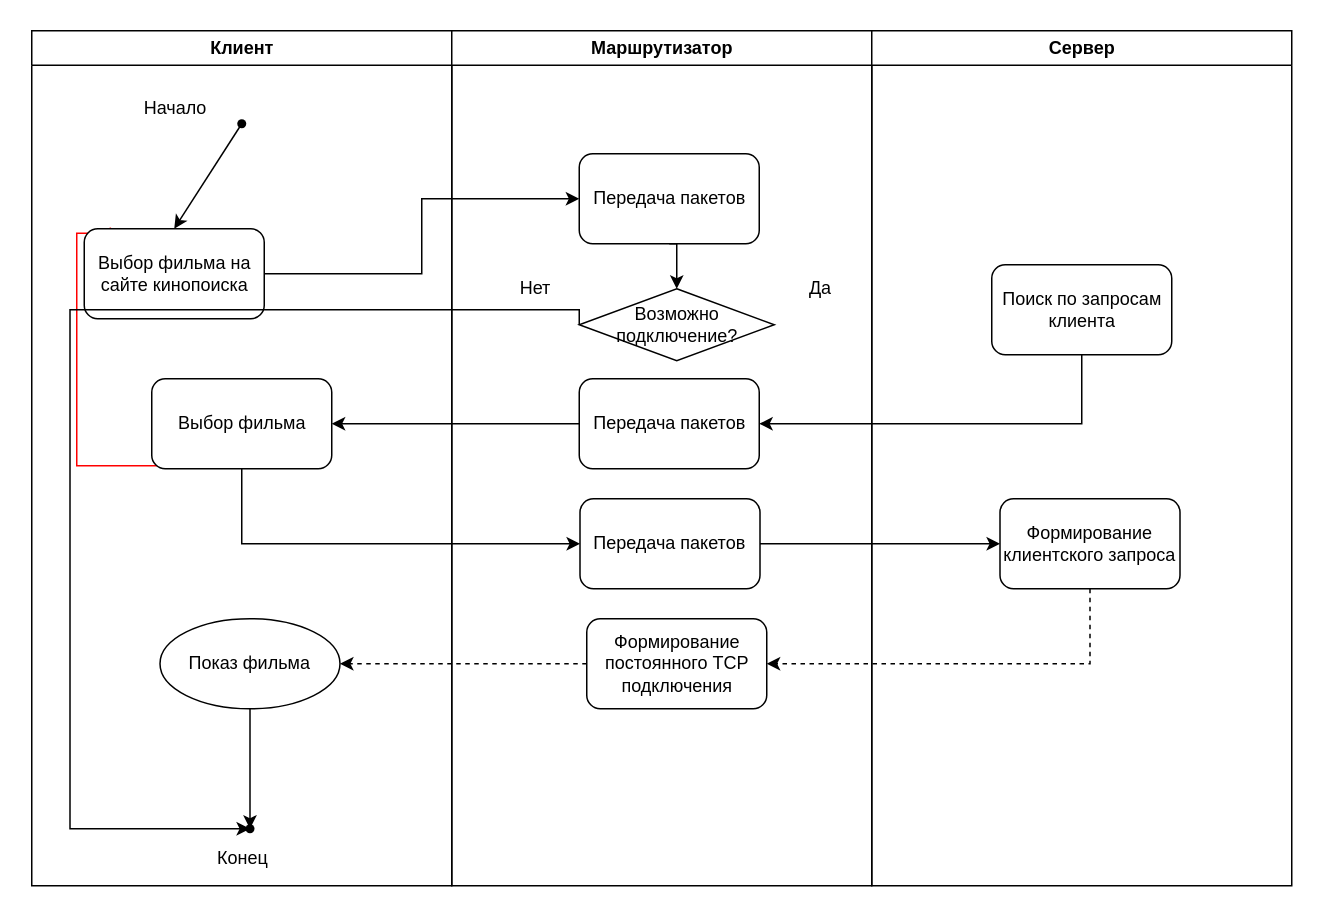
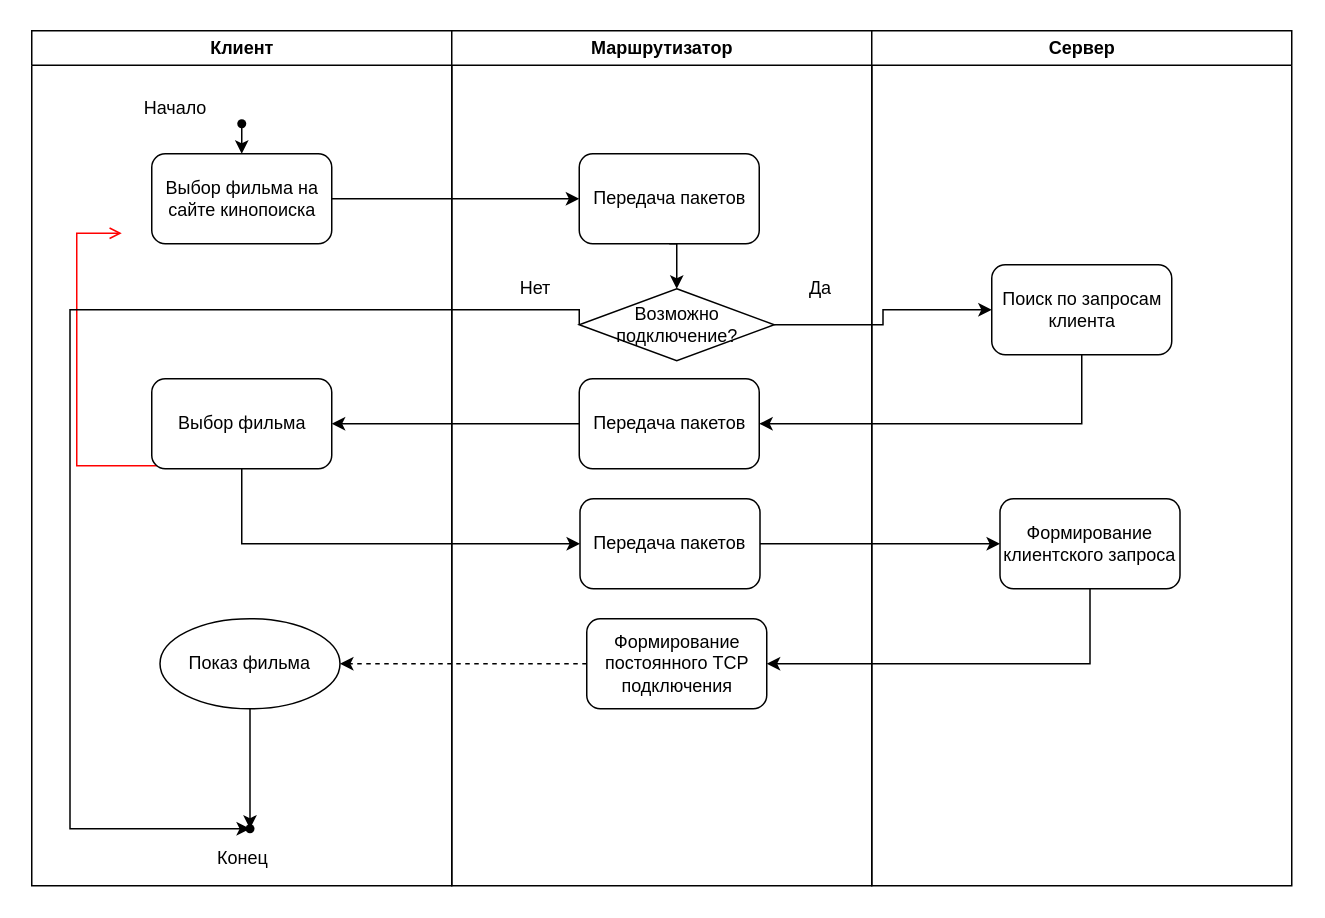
(174, 274) -> (242, 199)
none -> (883, 322)
(969, 664) -> (969, 664)
